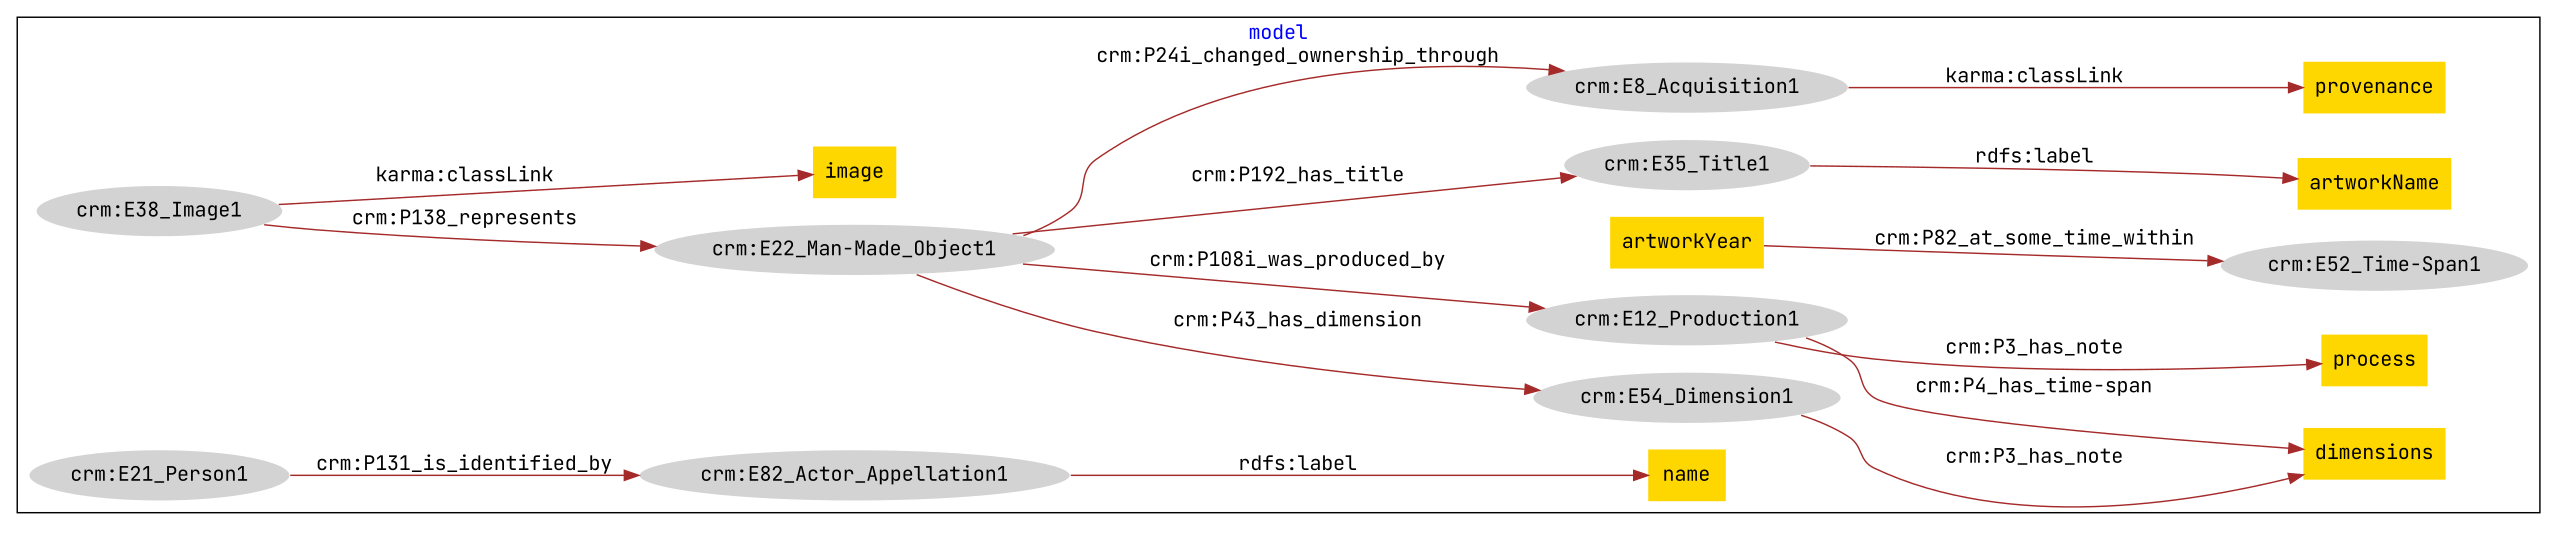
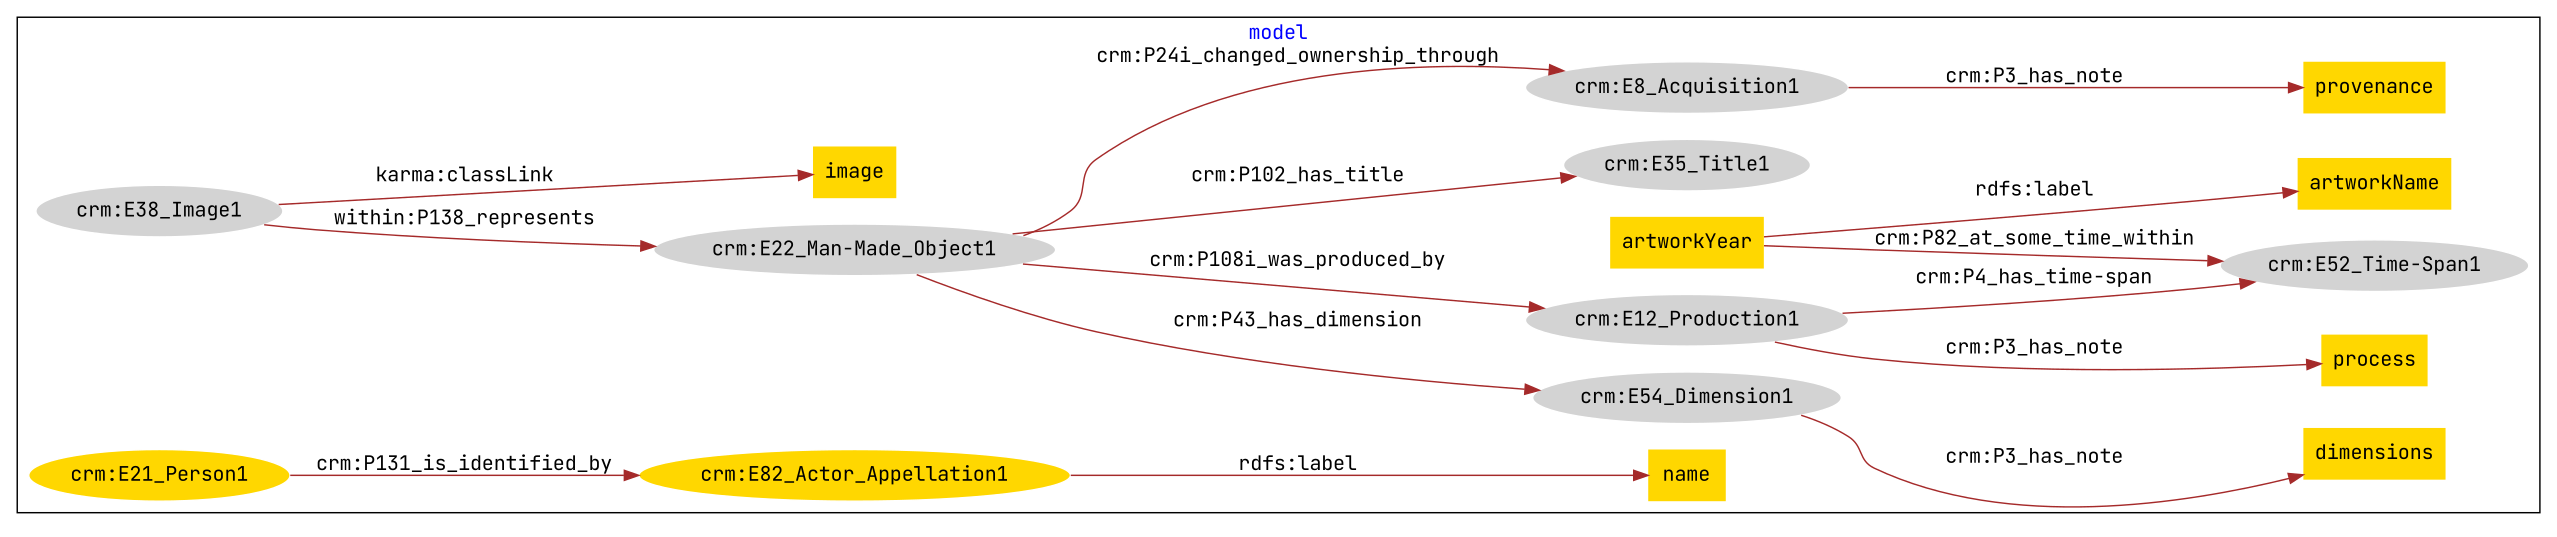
(2034, 77) -> (2034, 77)
(2047, 170) -> (2024, 216)
(1298, 176) -> (1298, 176)
(465, 219) -> (465, 219)
(2033, 426) -> (2041, 301)
(159, 475) -> (159, 475)
(855, 475) -> (855, 475)
